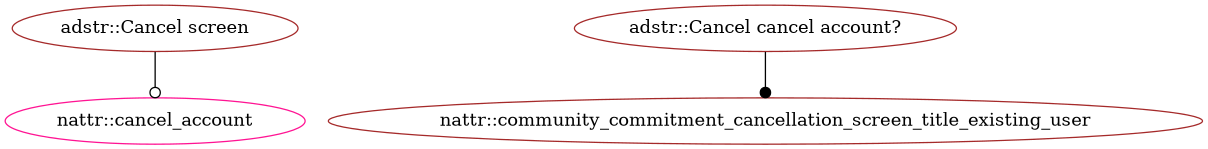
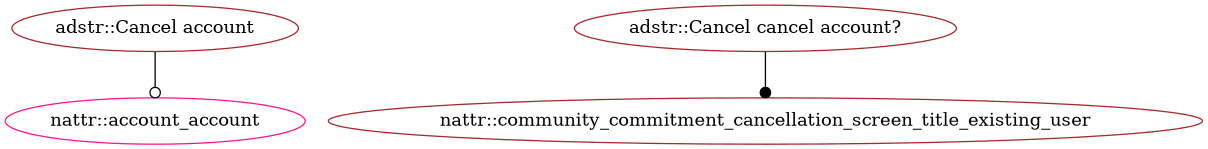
(155, 28) -> (155, 28)
(155, 121) -> (155, 121)
